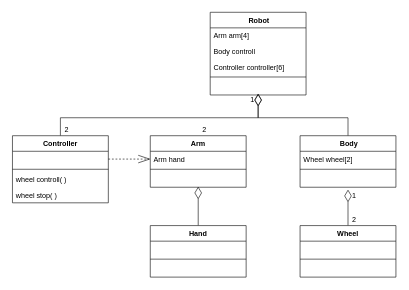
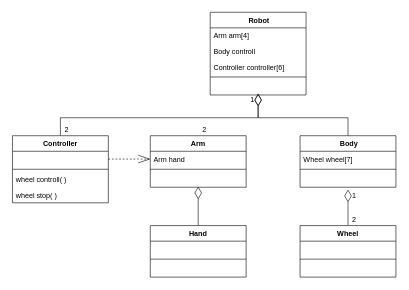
(329, 160) -> (329, 160)
